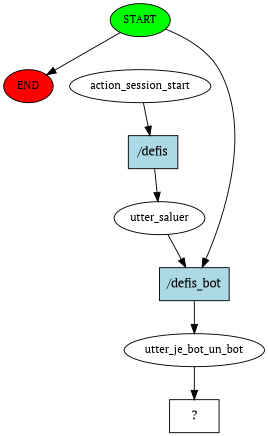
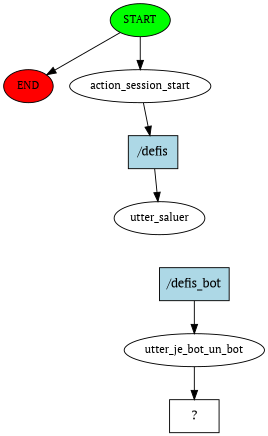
(234, 131) -> (140, 49)
(175, 247) -> none
